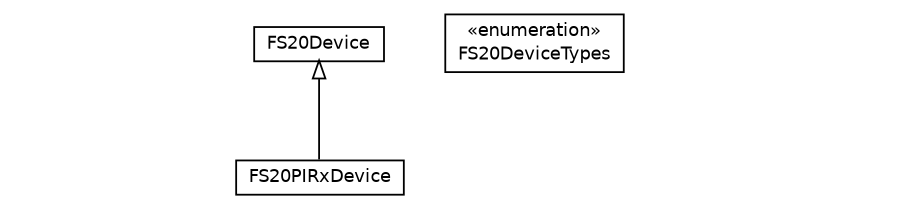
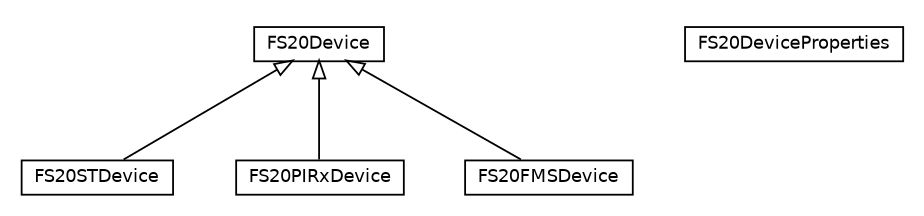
(534, 43) -> none
none -> (793, 43)
none -> (97, 177)
none -> (548, 177)
